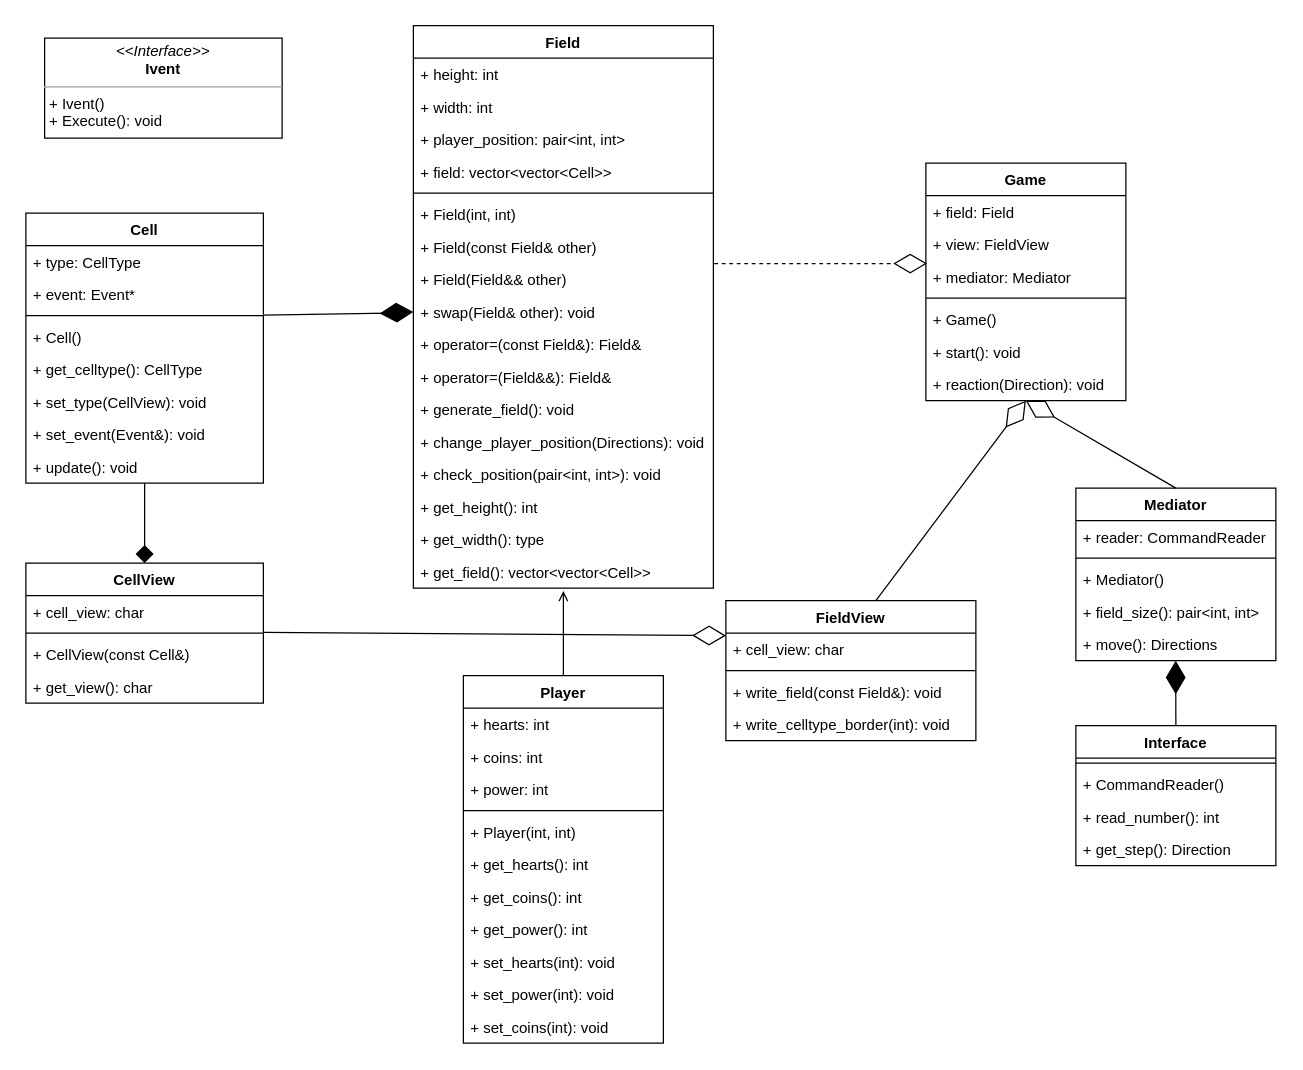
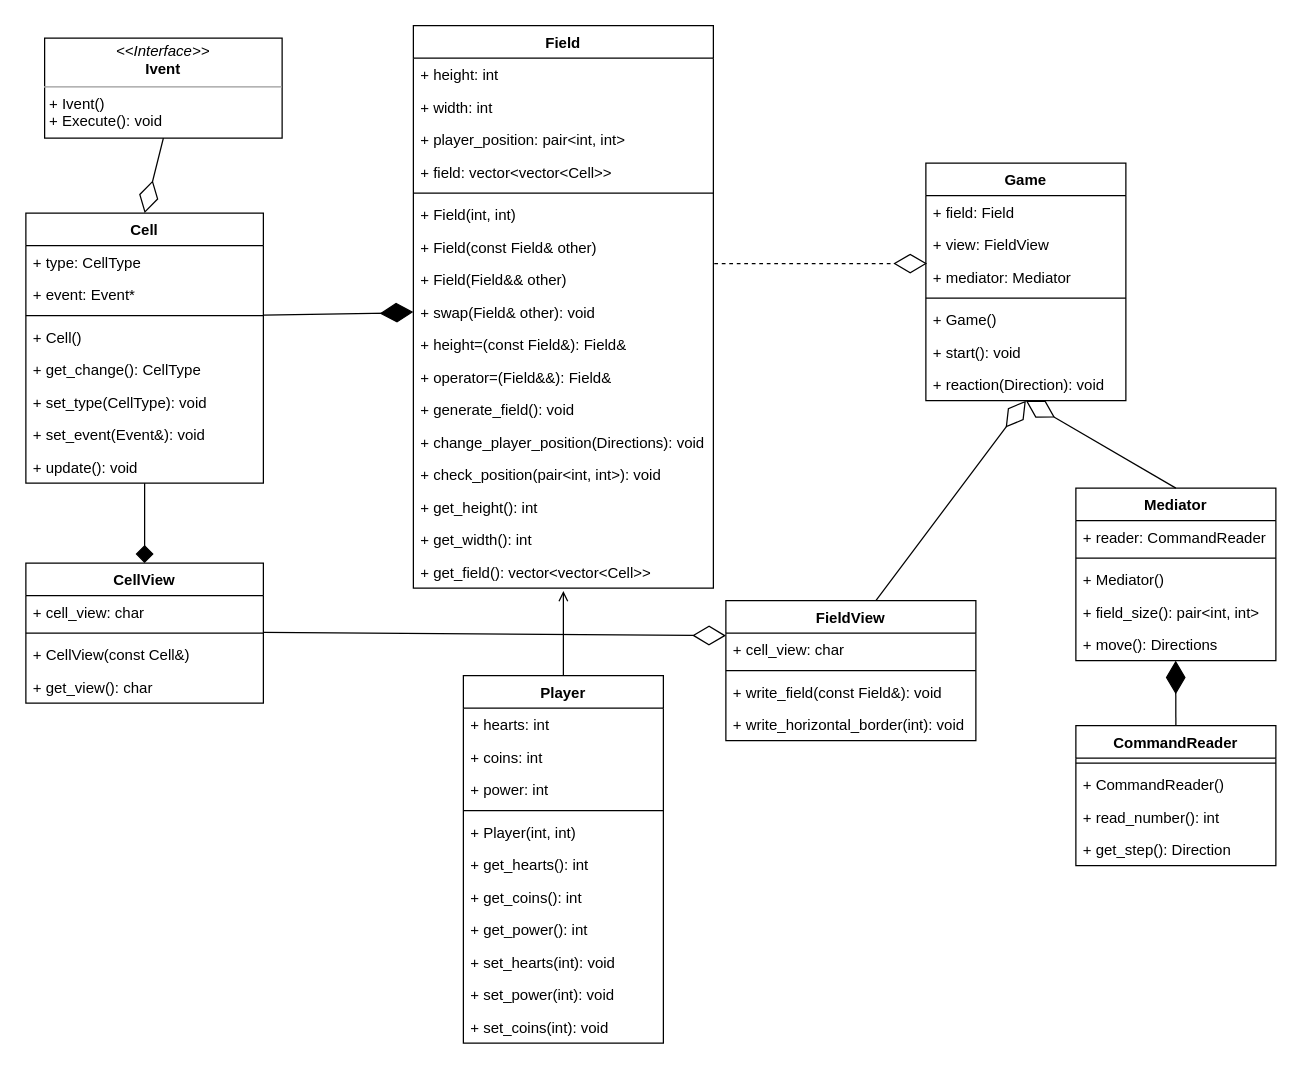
none -> (158, 160)
(543, 345) -> (533, 345)
(128, 370) -> (124, 370)
(128, 403) -> (130, 403)
(492, 540) -> (486, 540)
(862, 725) -> (870, 725)
(1175, 743) -> (1175, 743)
